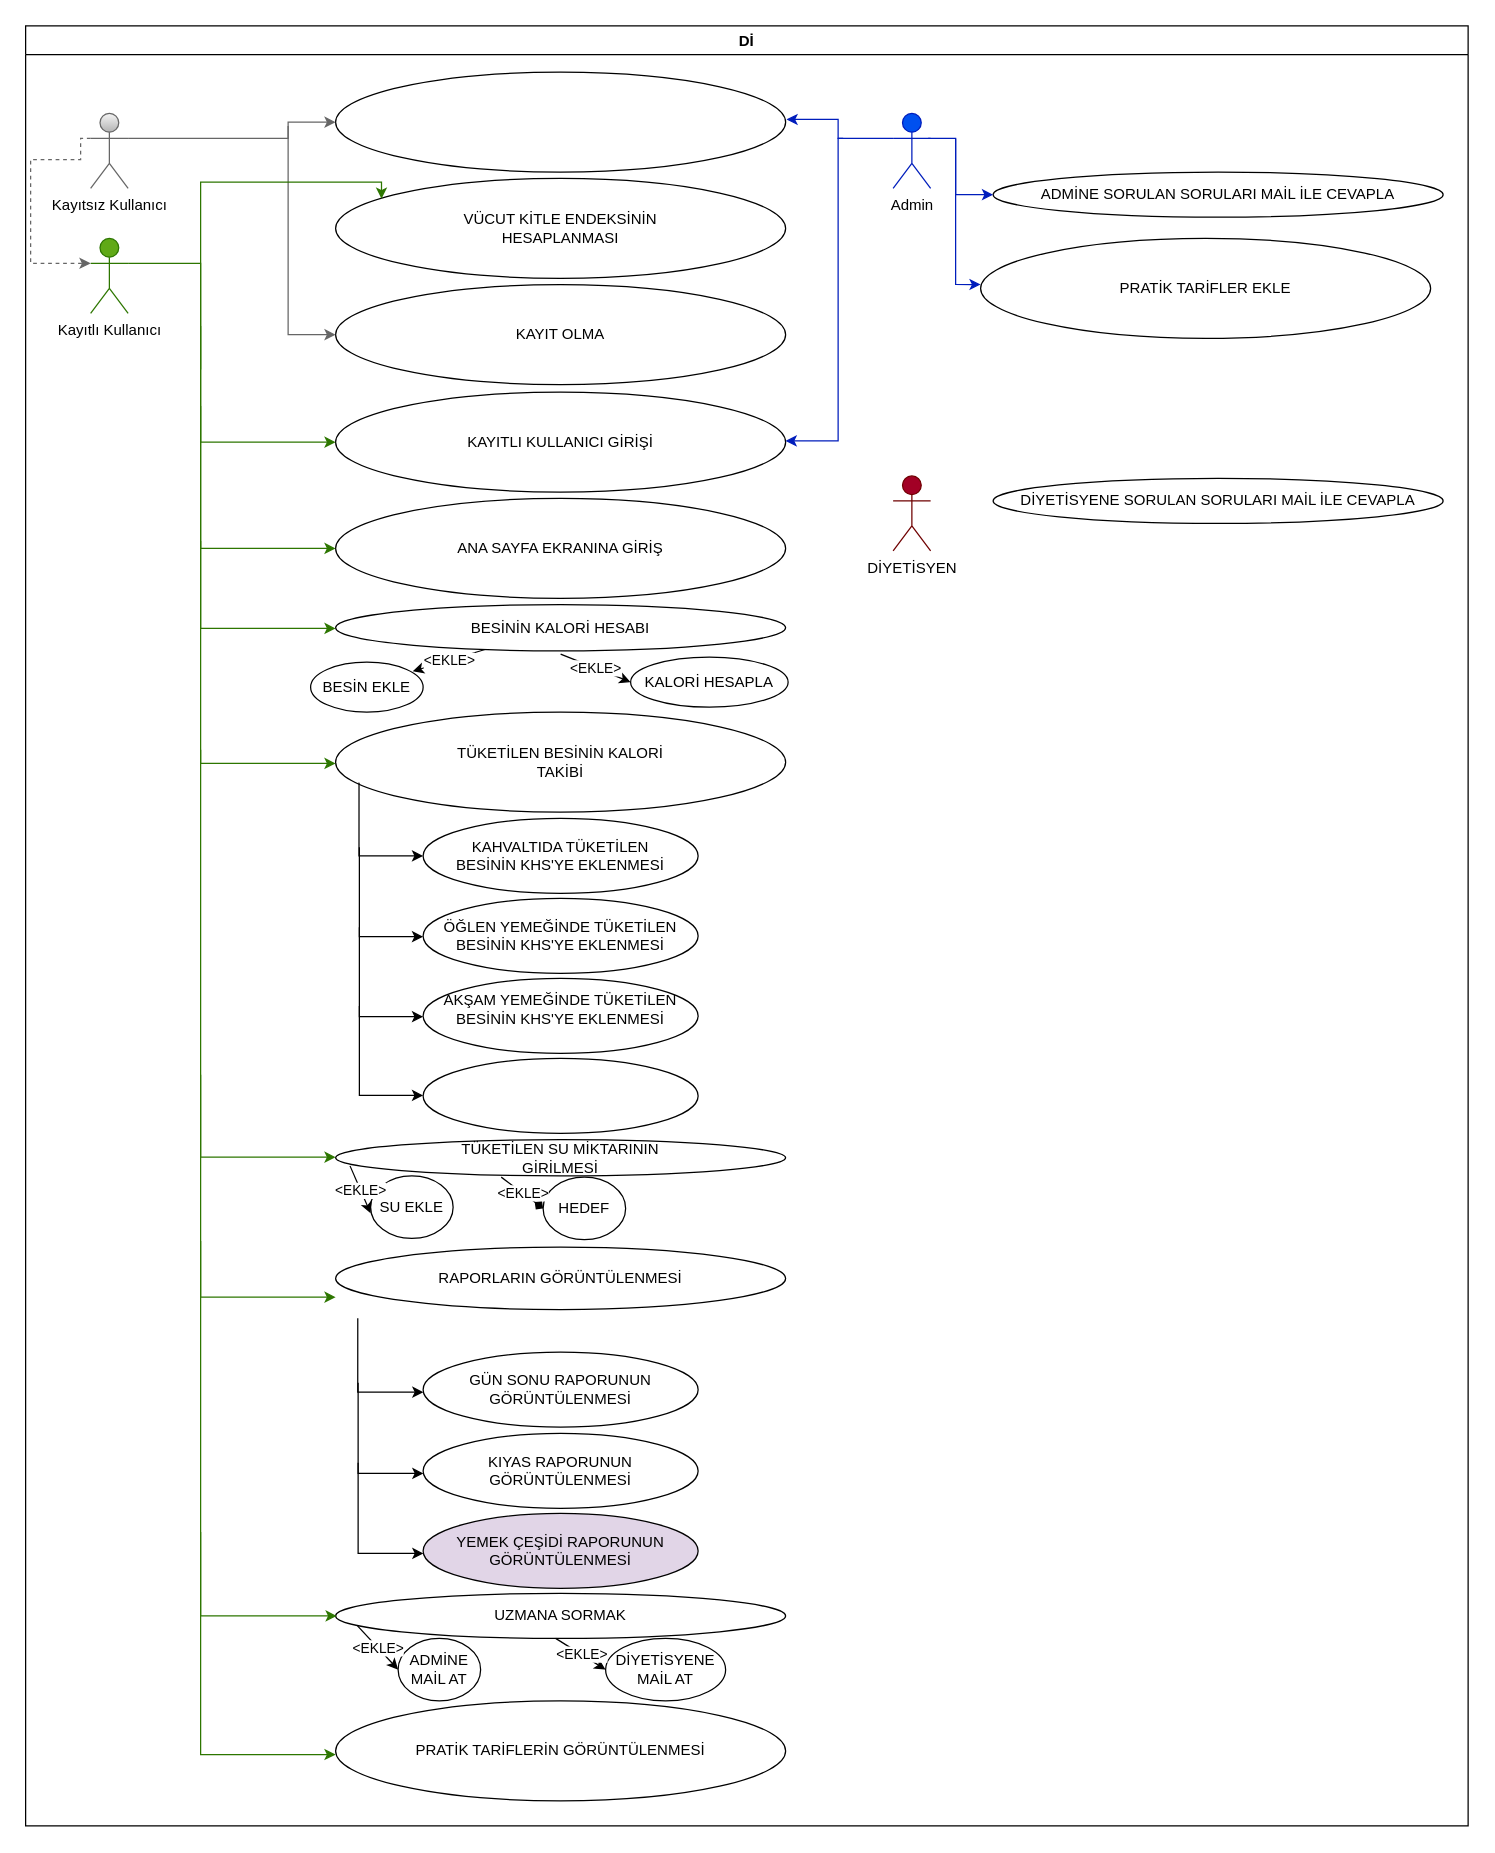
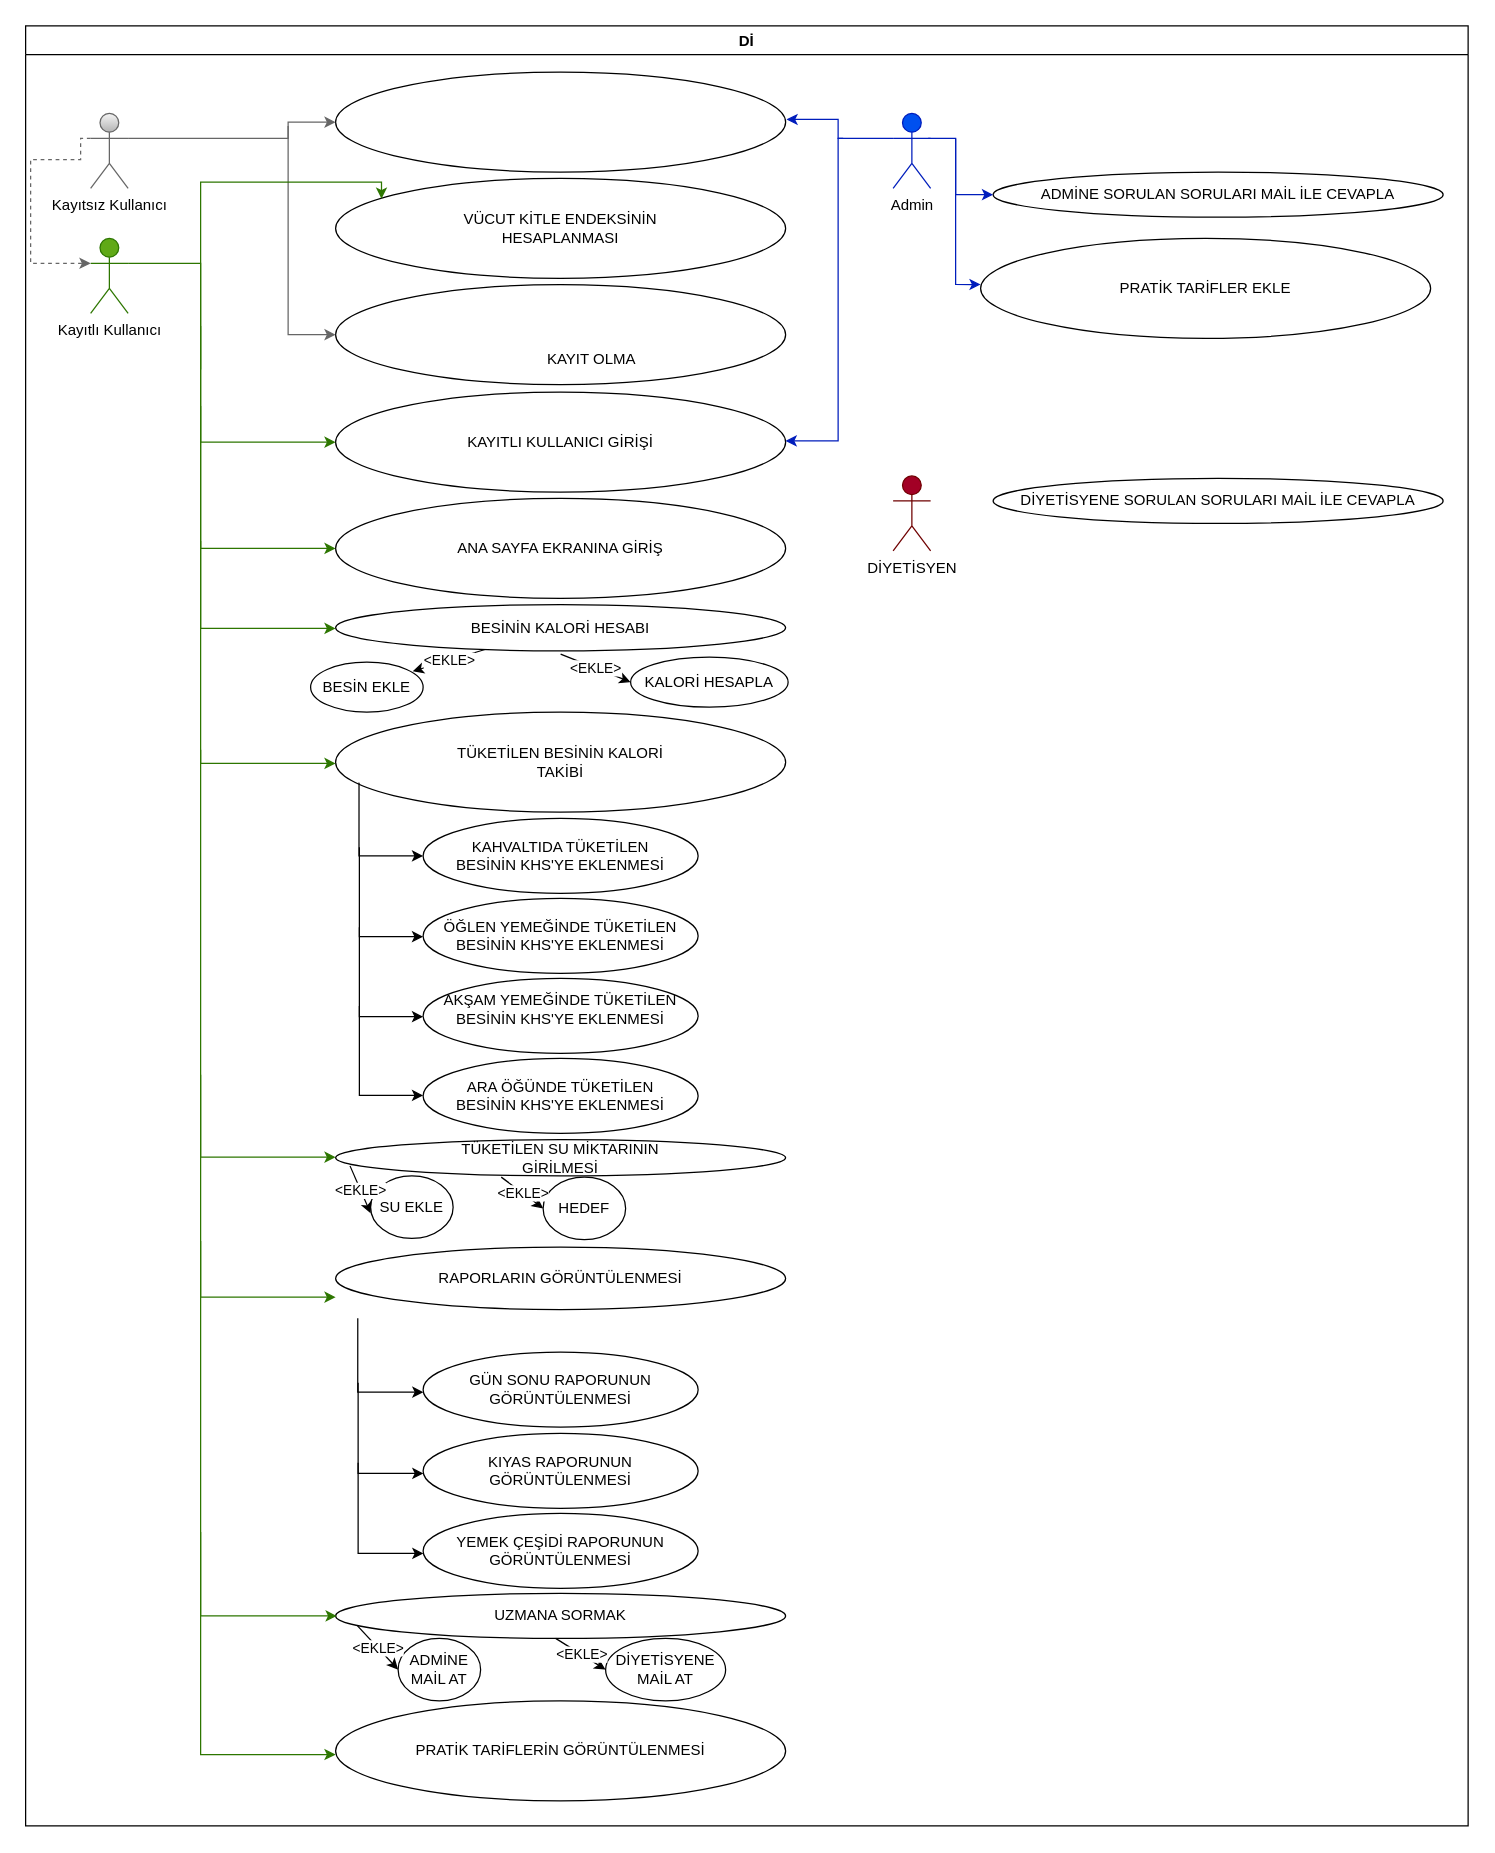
(561, 334) -> (592, 359)
none -> (561, 1096)
(535, 1202) -> (535, 1202)
(561, 1551) -> (561, 1551)
